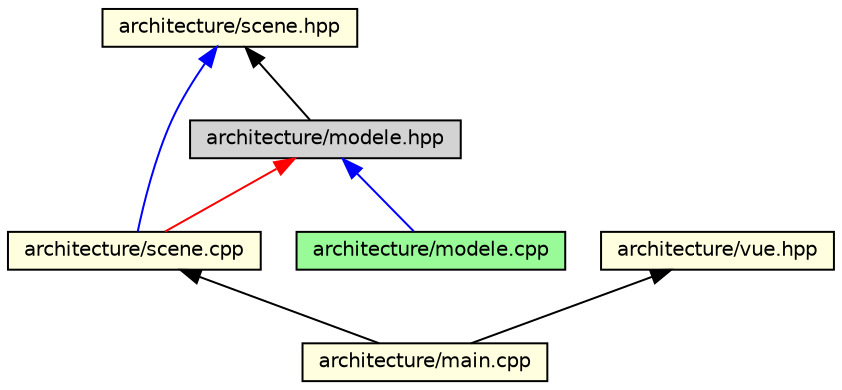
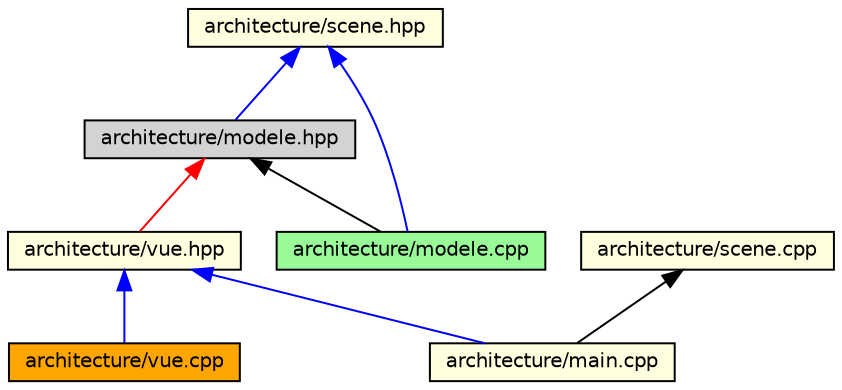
(285, 91) -> (261, 91)
(162, 144) -> (383, 144)
(221, 200) -> (165, 203)
(386, 203) -> (325, 200)
(562, 310) -> (348, 309)
none -> (124, 362)
